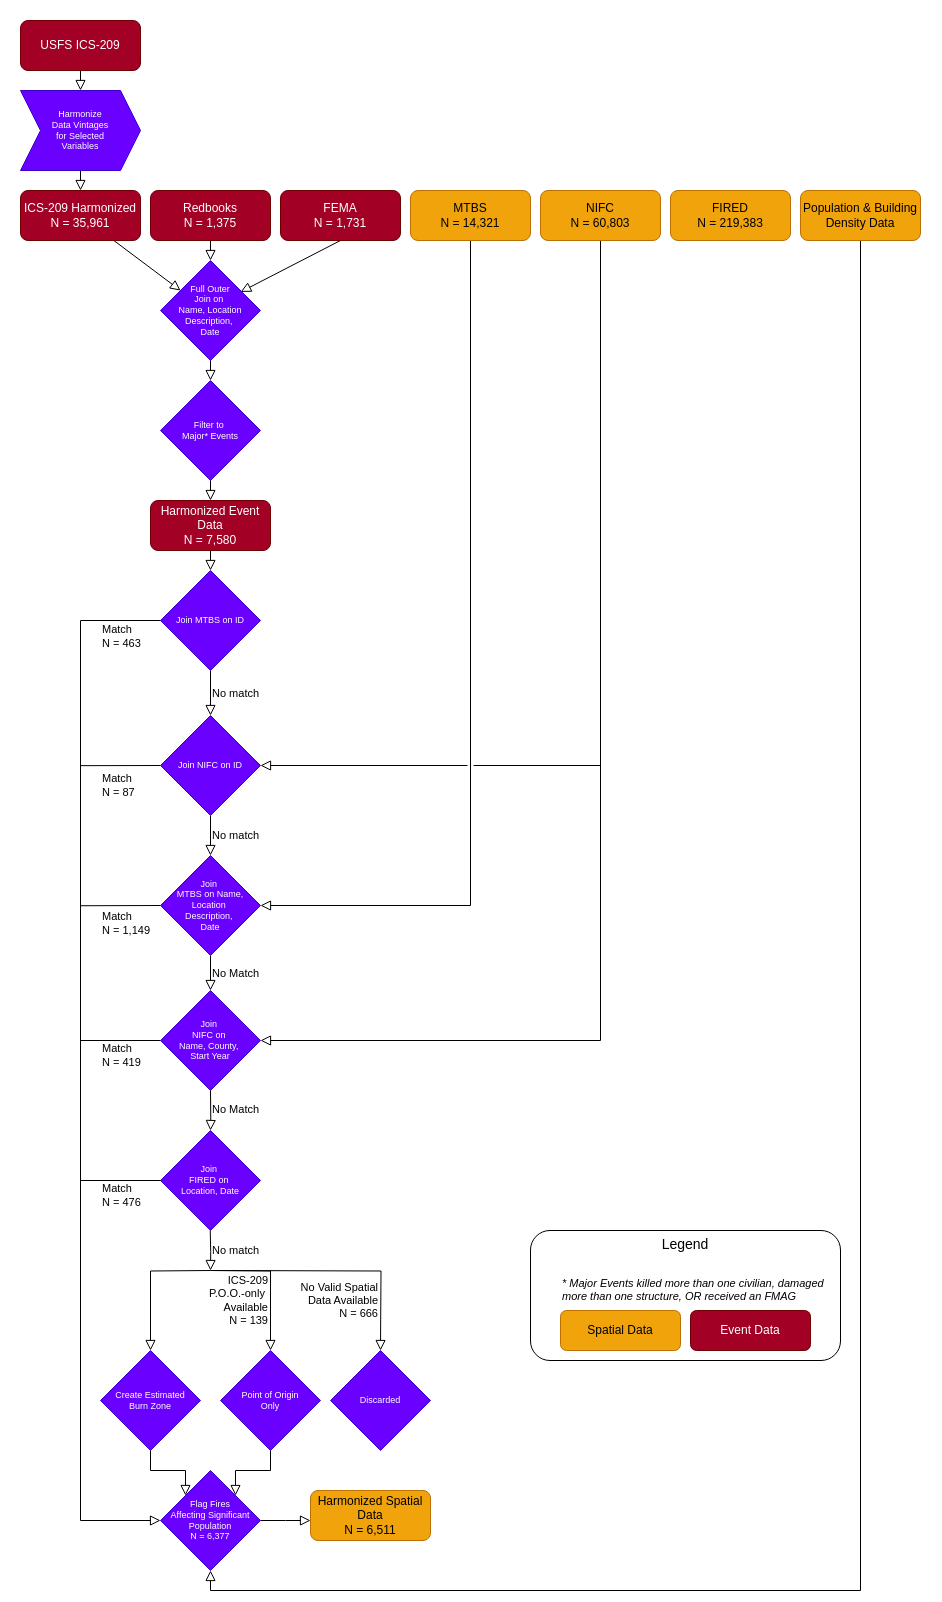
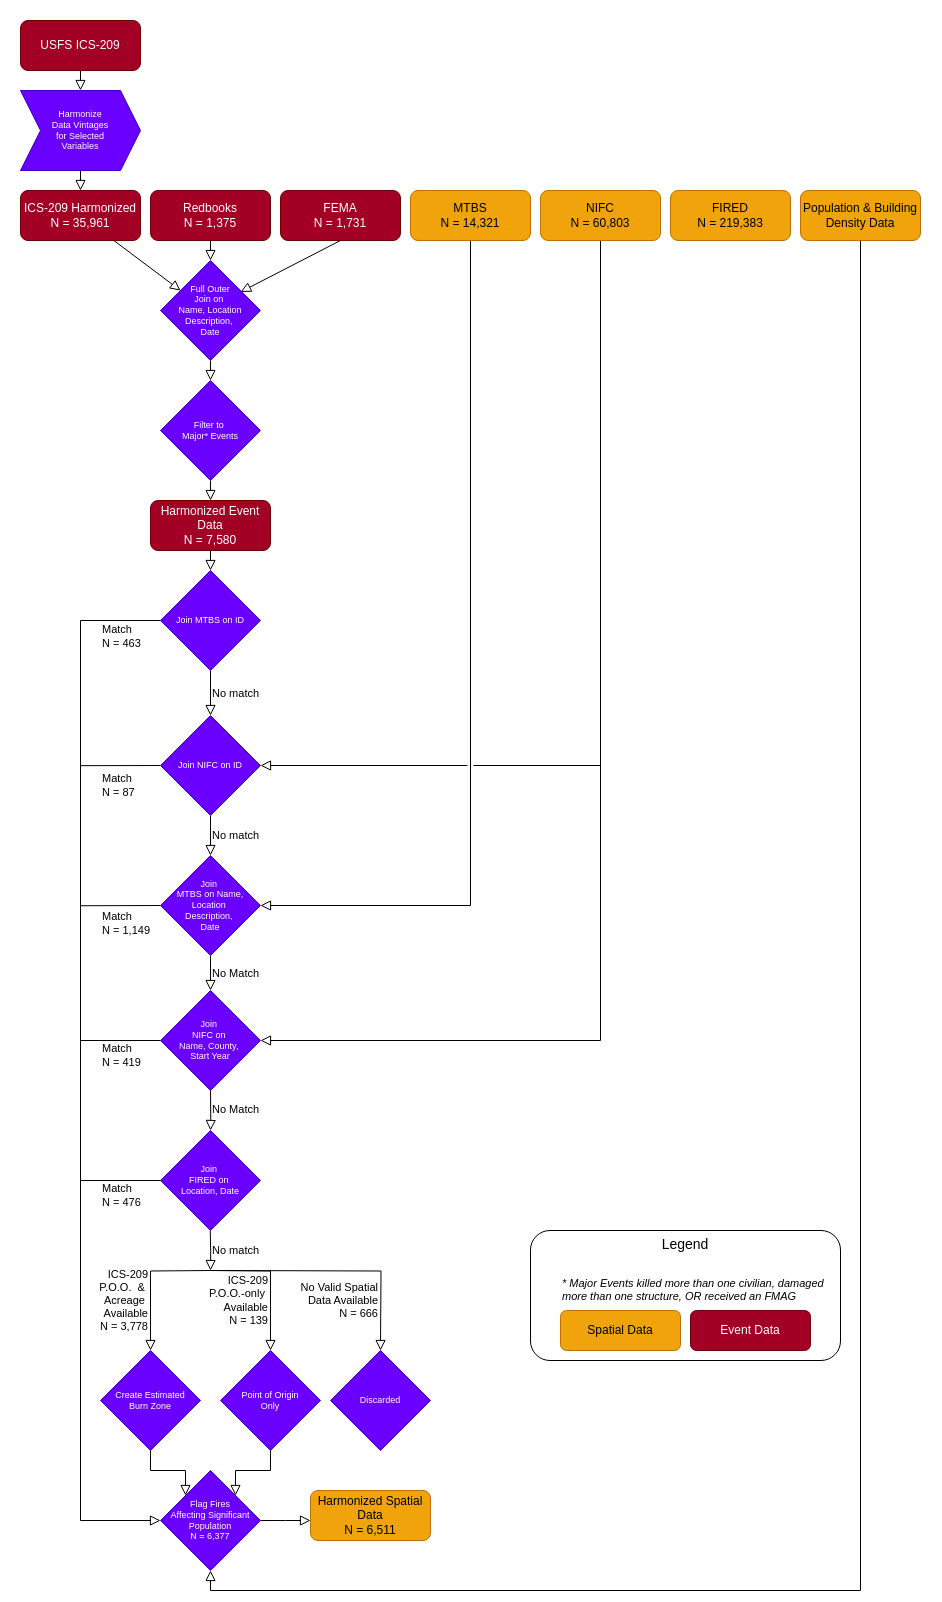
none -> (101, 1301)
